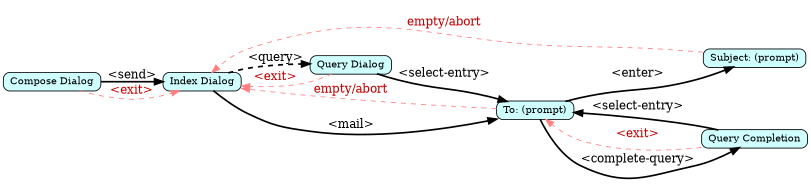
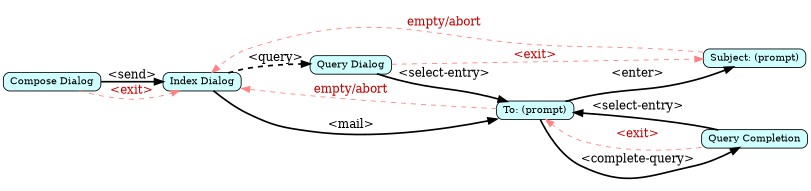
(292, 85) -> (543, 62)
